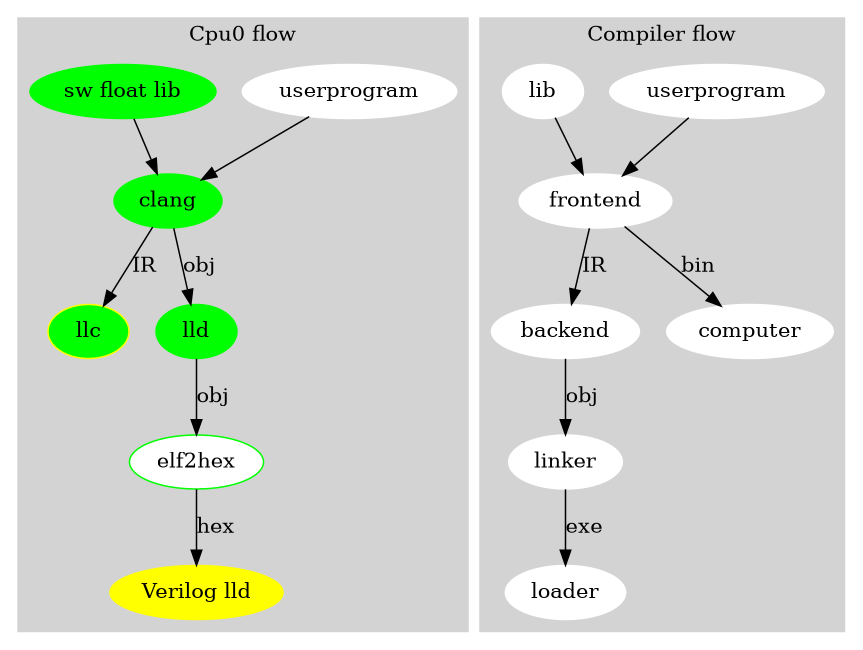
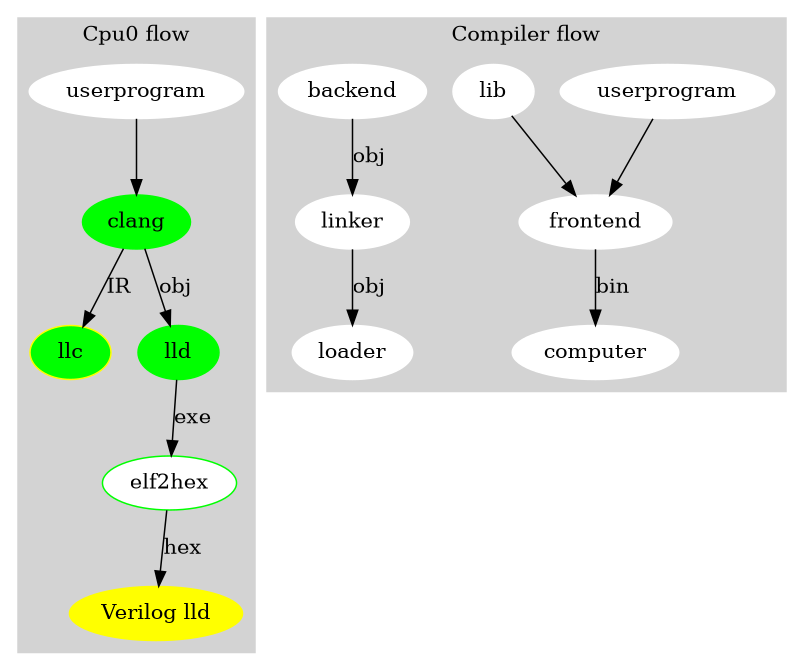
(123, 92) -> none
(582, 259) -> none
(213, 397) -> (193, 418)
(584, 527) -> (369, 287)
